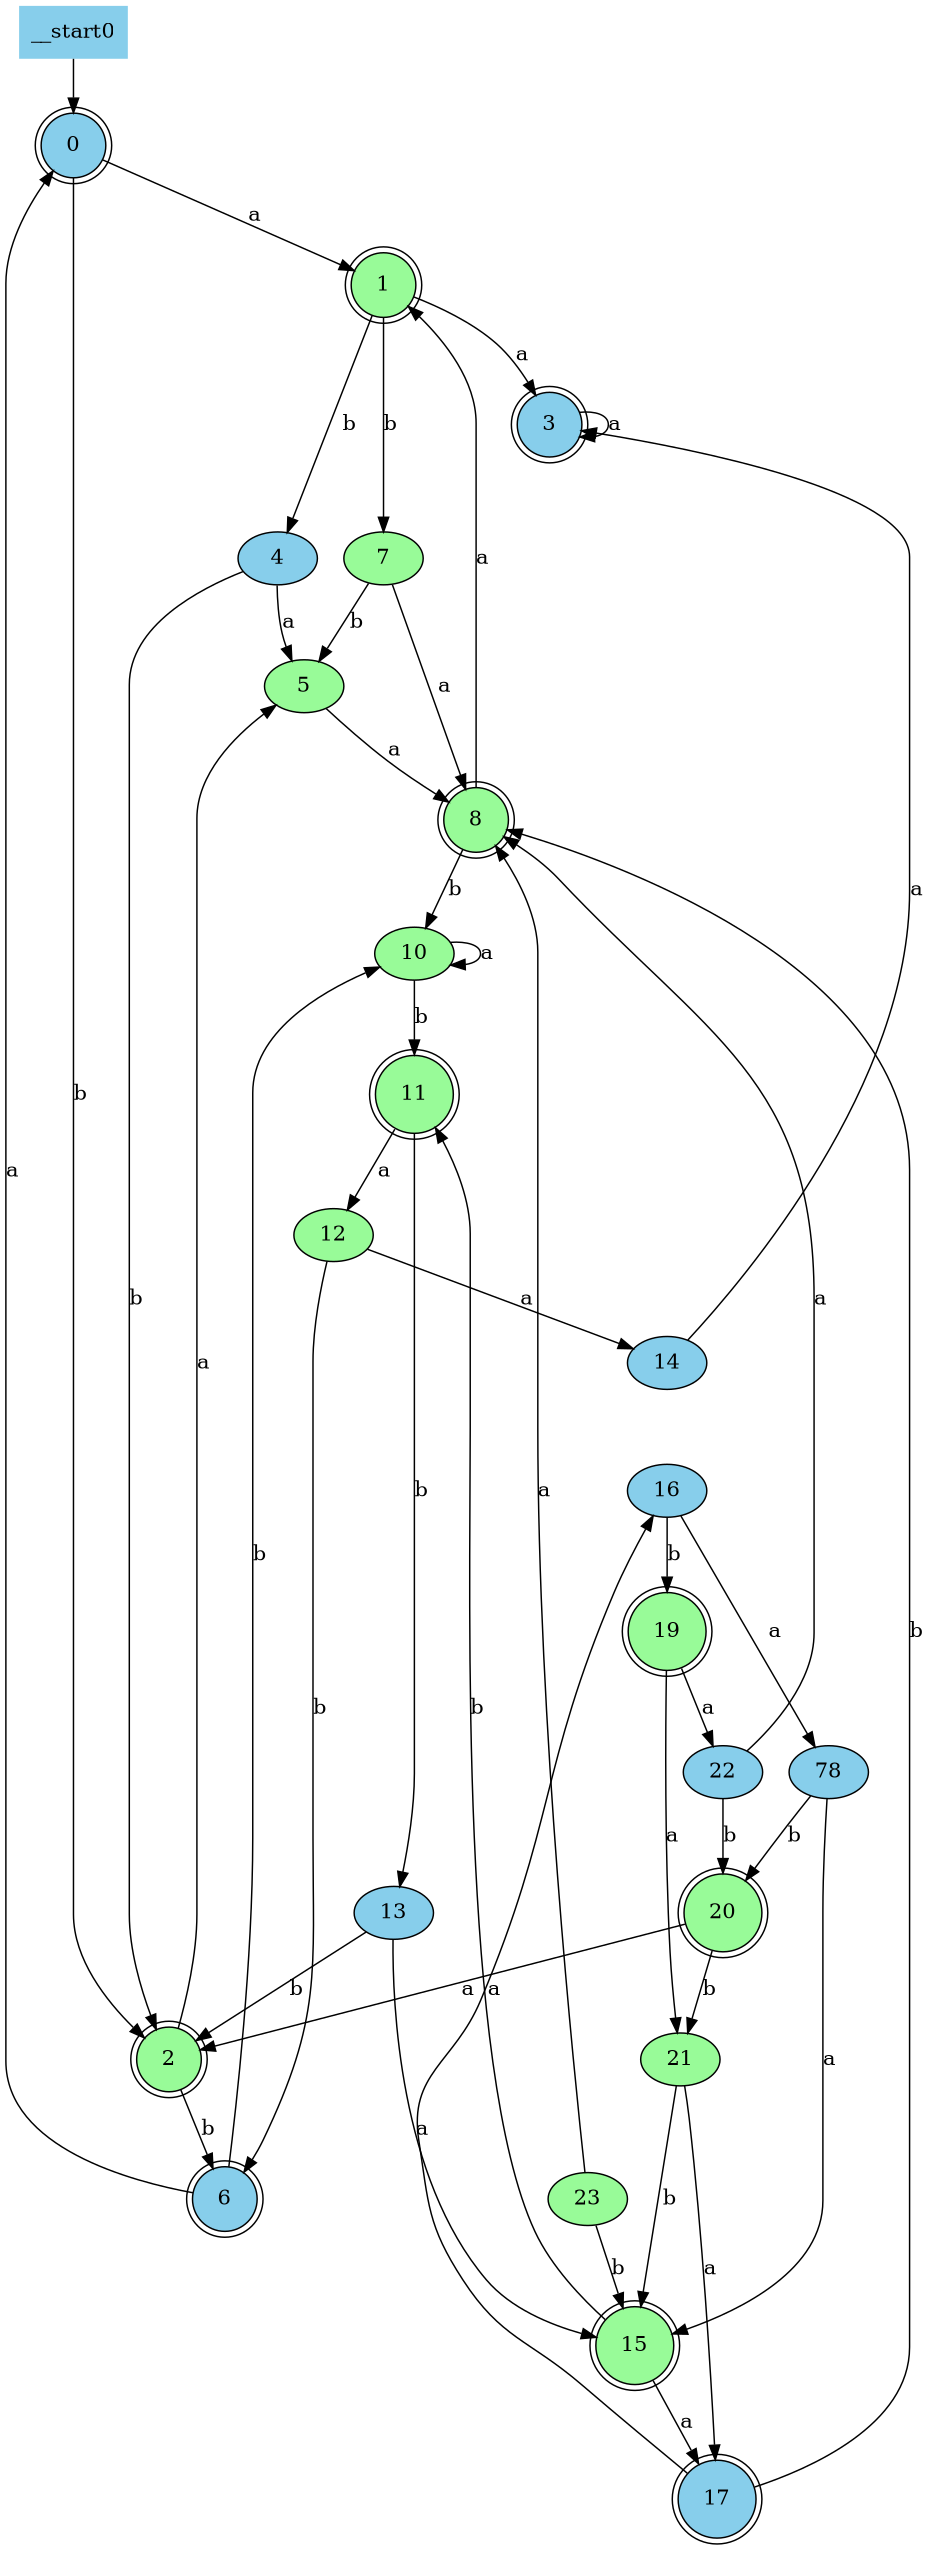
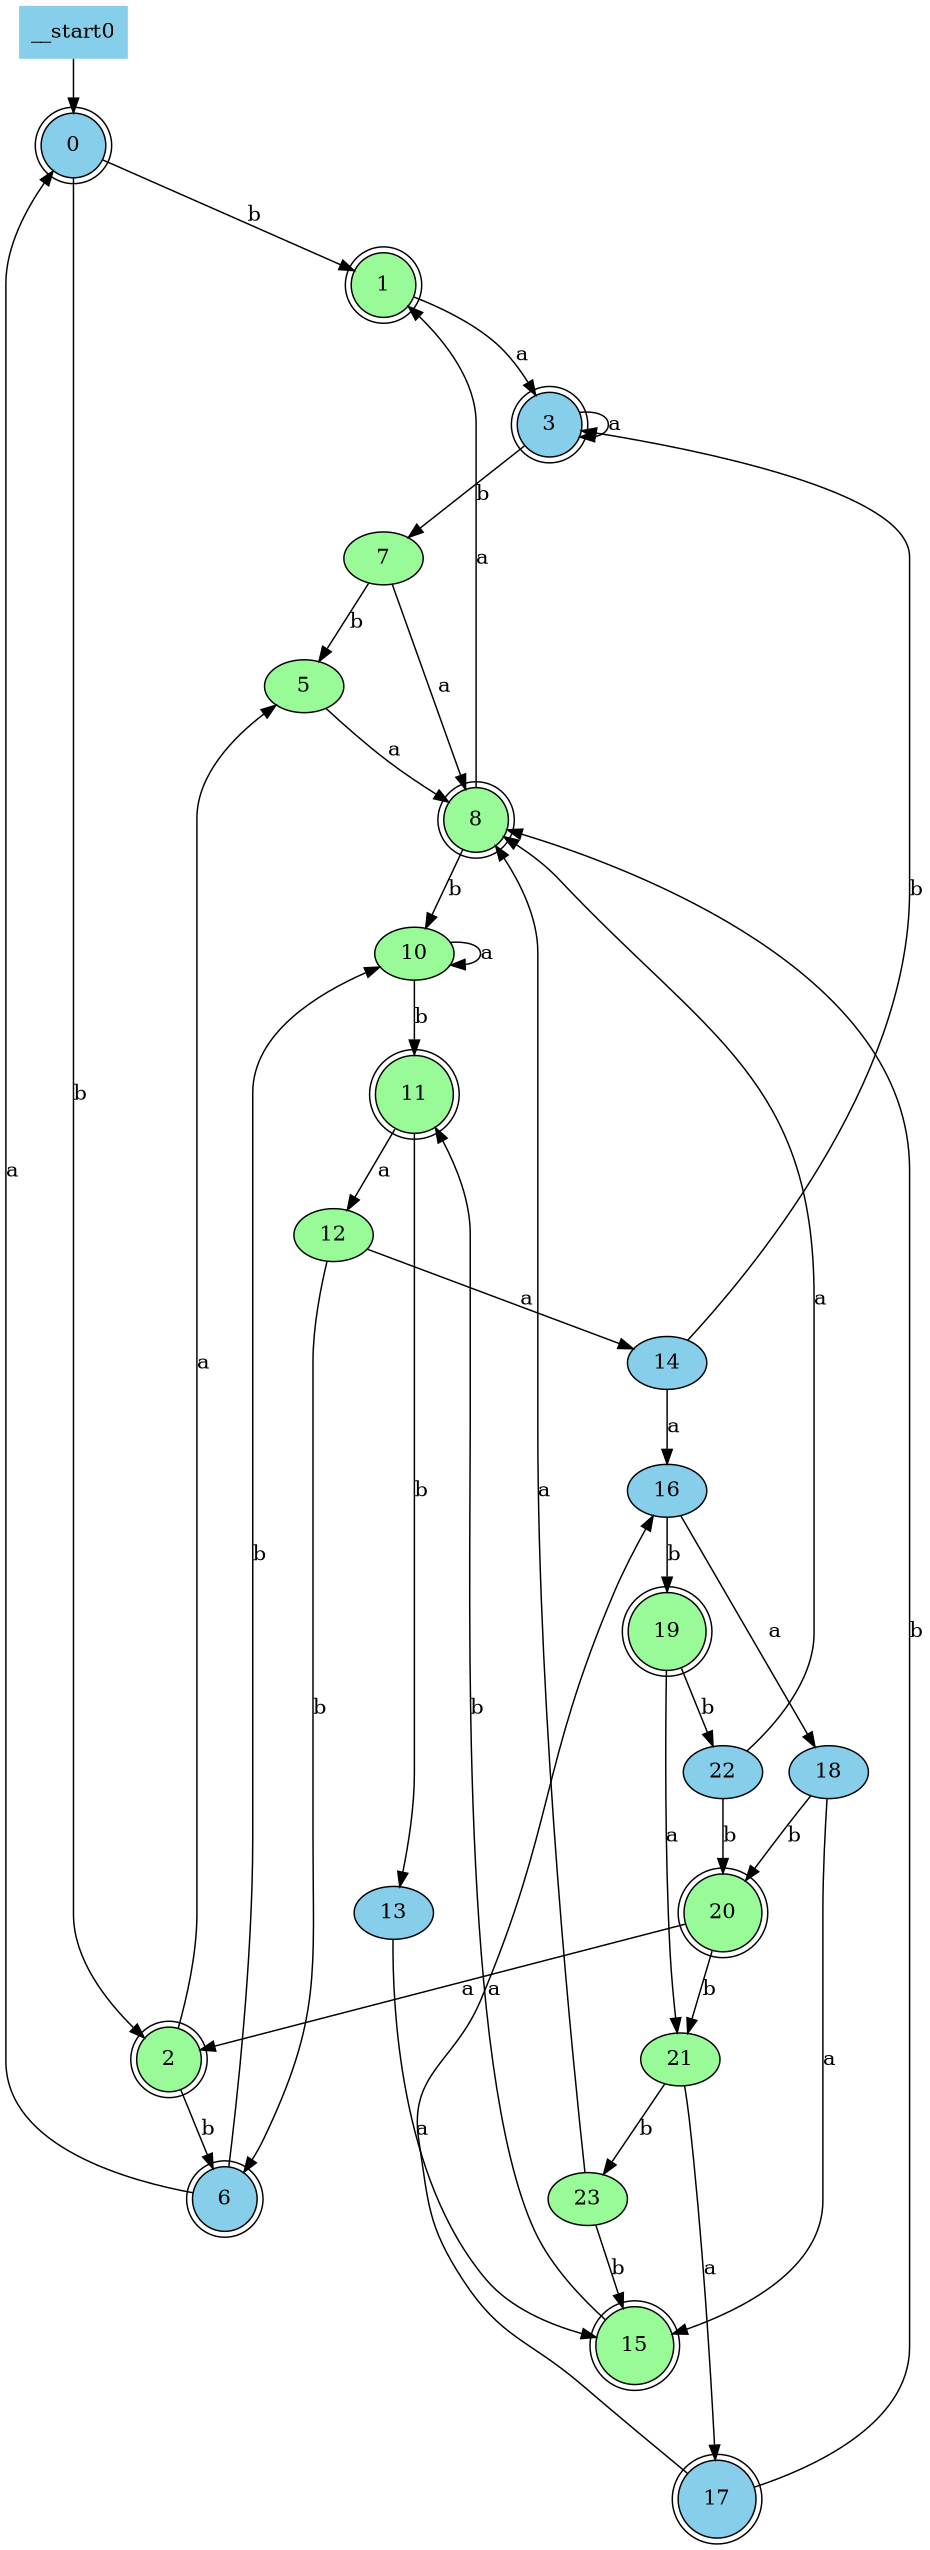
(255, 215) -> (255, 215)
(384, 417) -> (467, 491)
(278, 558) -> none
(917, 890) -> (917, 890)
none -> (667, 1419)
(708, 1708) -> (708, 1708)
(829, 1772) -> (829, 1772)
(287, 1982) -> none
(660, 2189) -> (638, 2123)
(672, 2415) -> none
